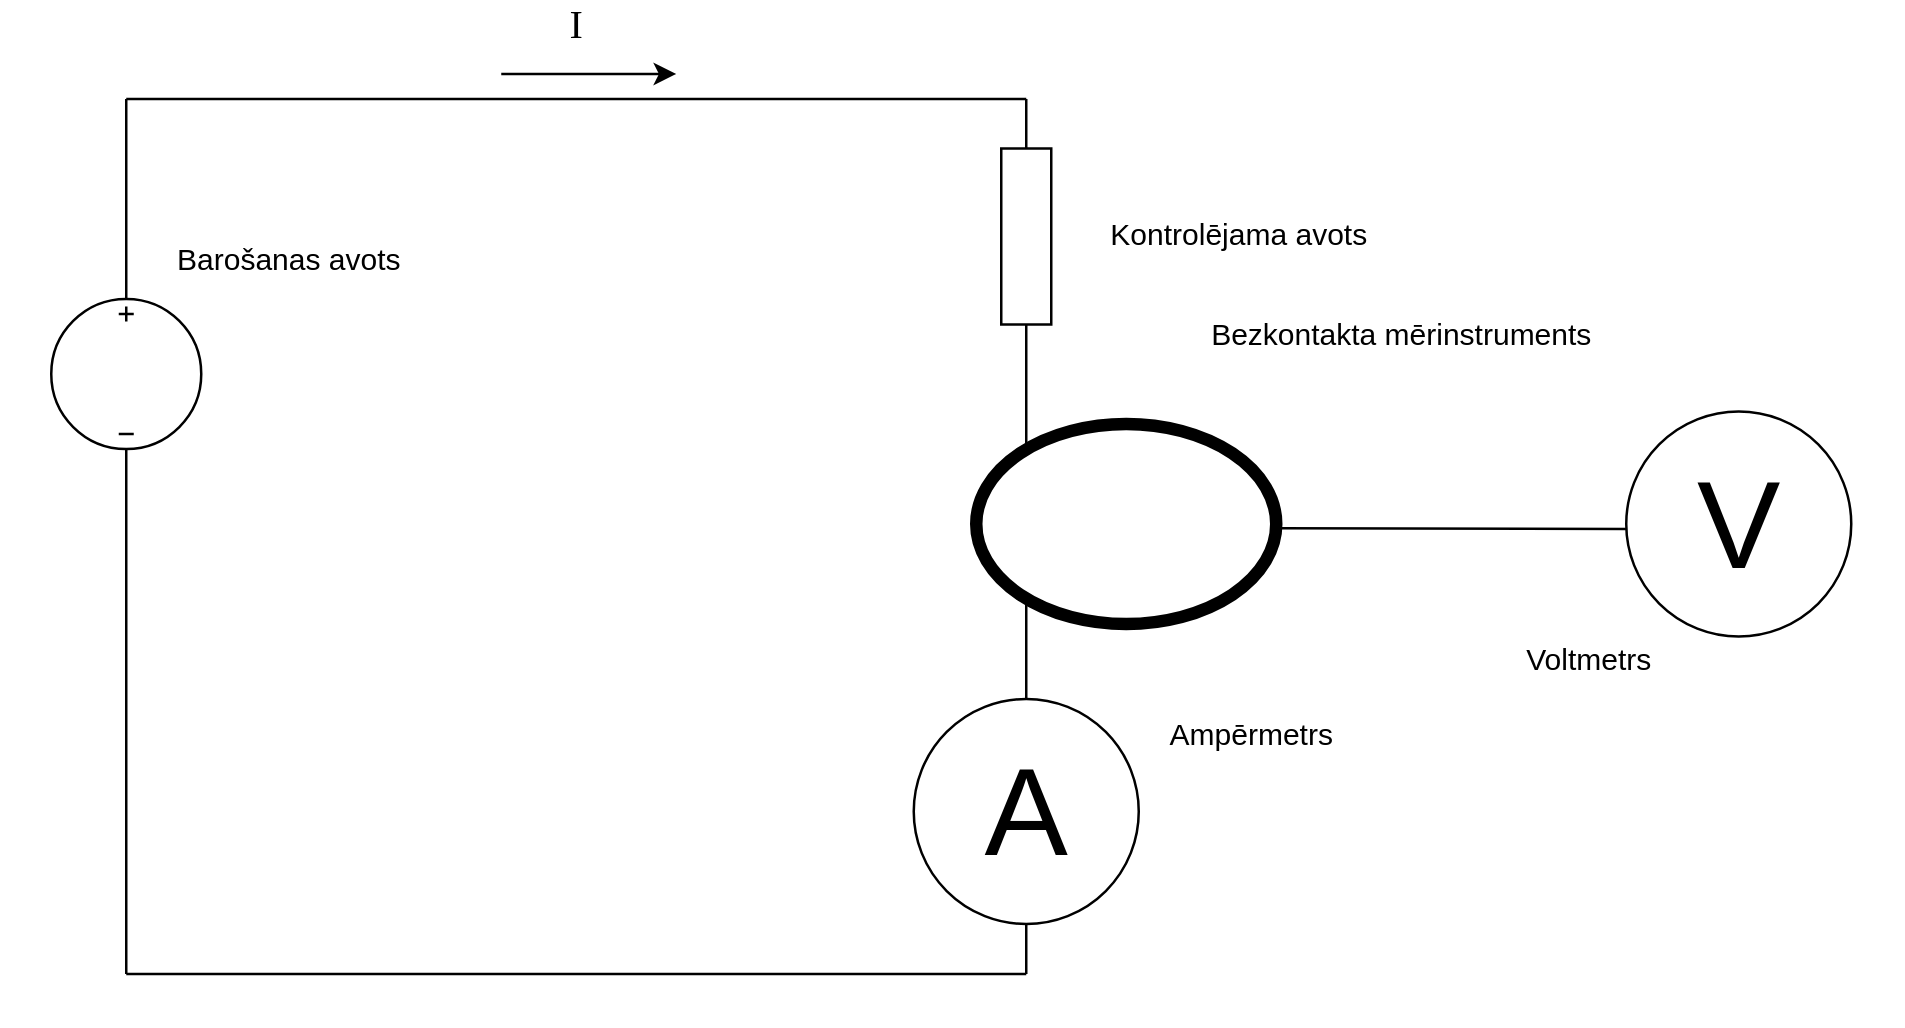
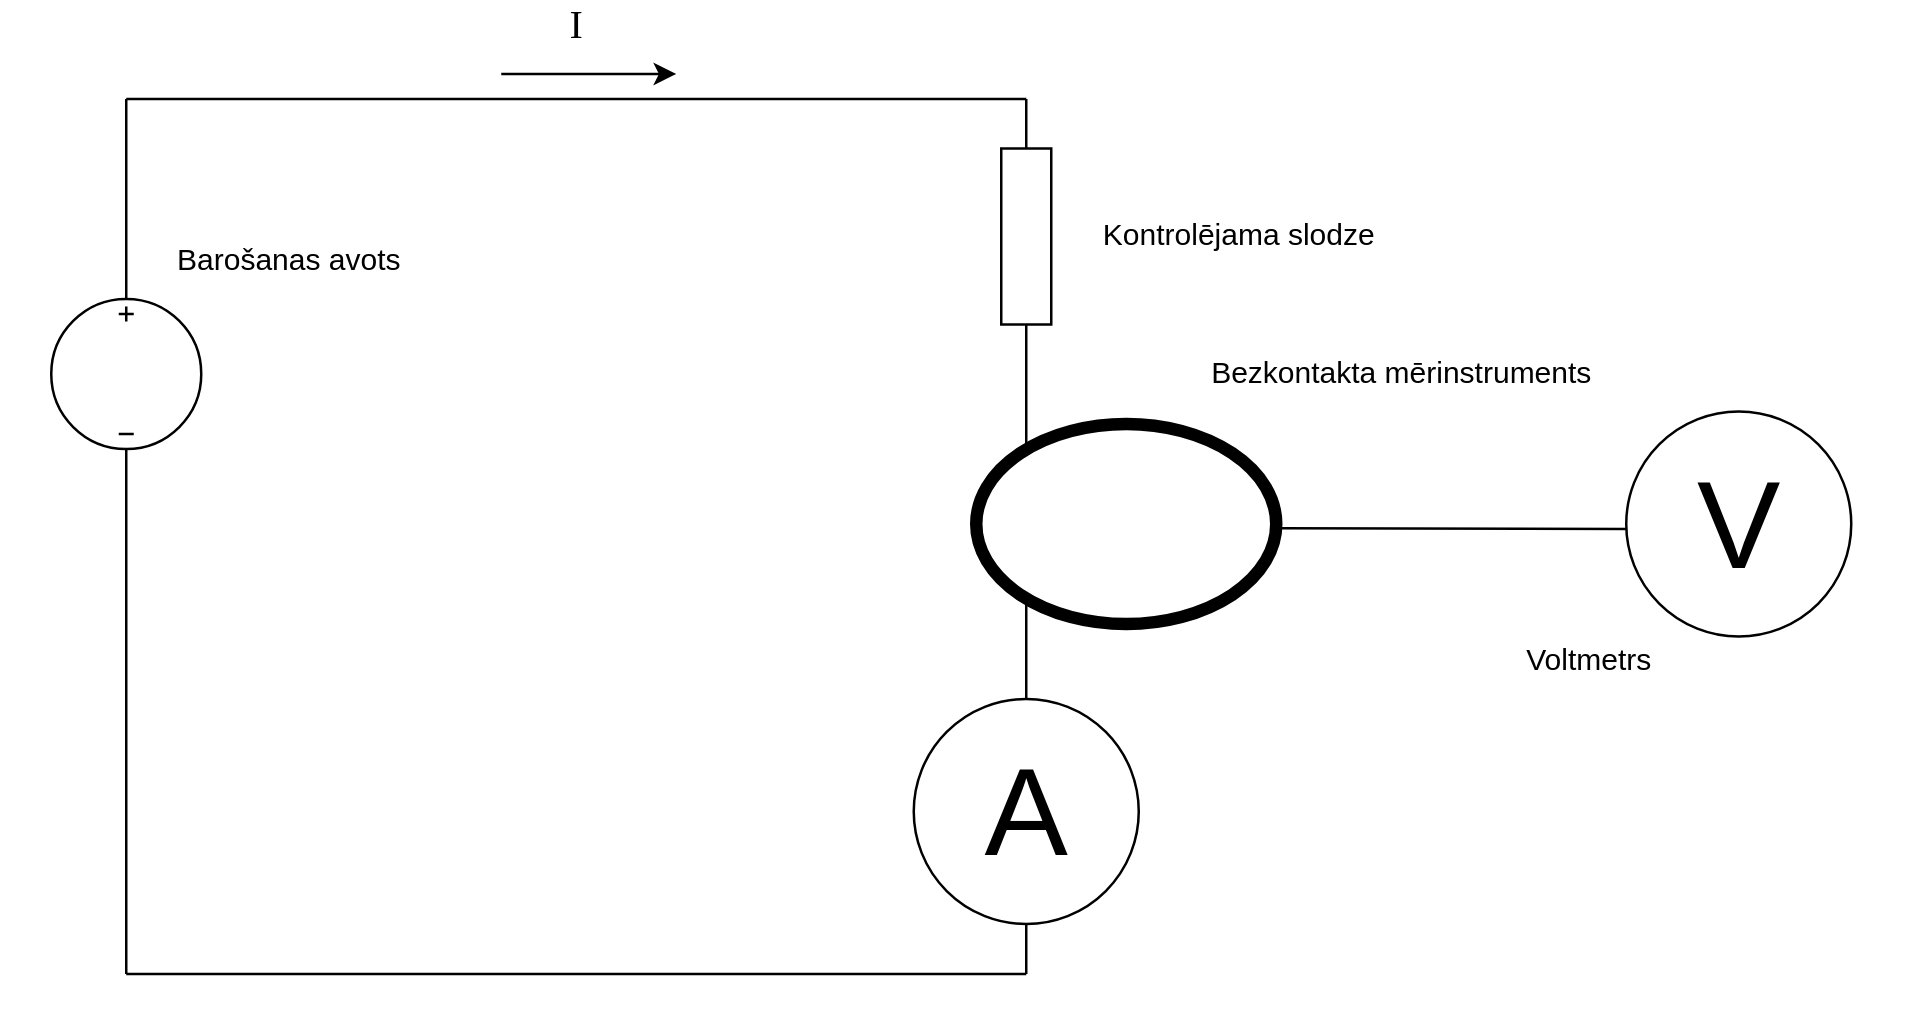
(1240, 236) -> (1240, 236)
(1401, 336) -> (1401, 374)
(1251, 736) -> none
